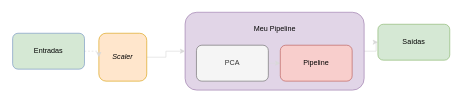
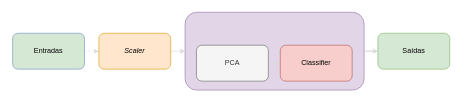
(275, 29) -> none
(414, 42) -> (414, 51)
(123, 57) -> (135, 51)
(317, 63) -> (317, 63)
